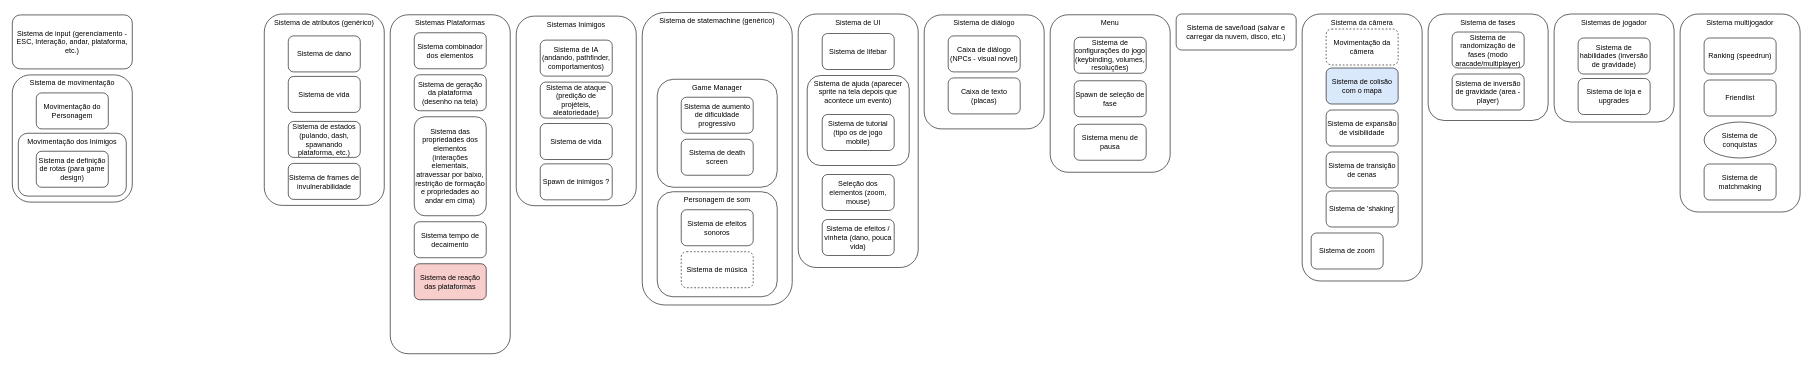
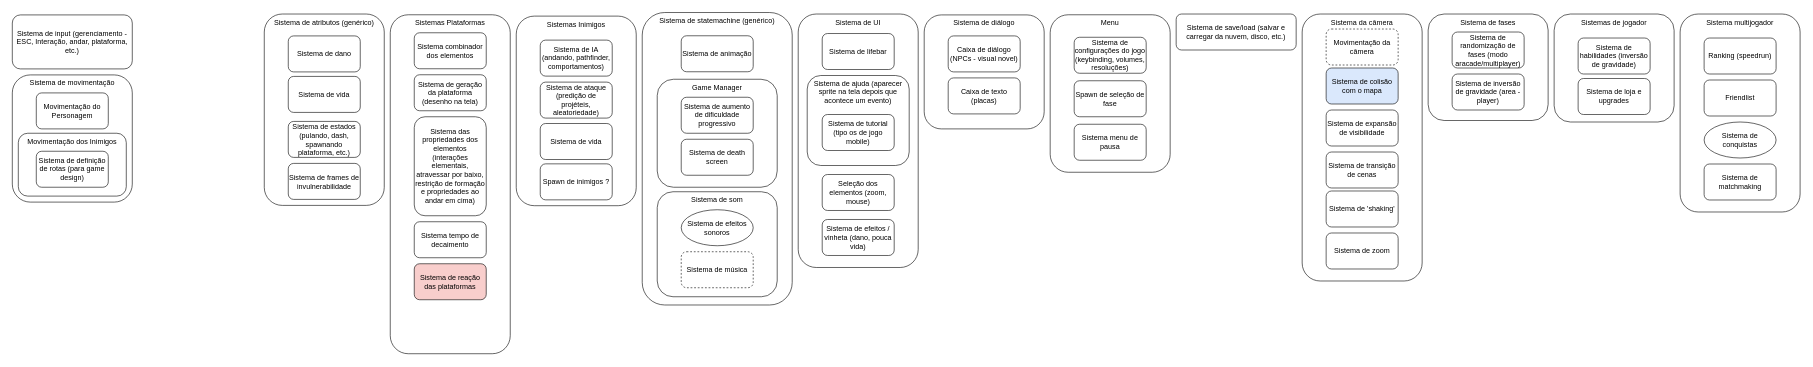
none -> (717, 54)
(717, 200) -> (717, 200)
(717, 228) -> (717, 228)
(1347, 251) -> (1362, 251)
